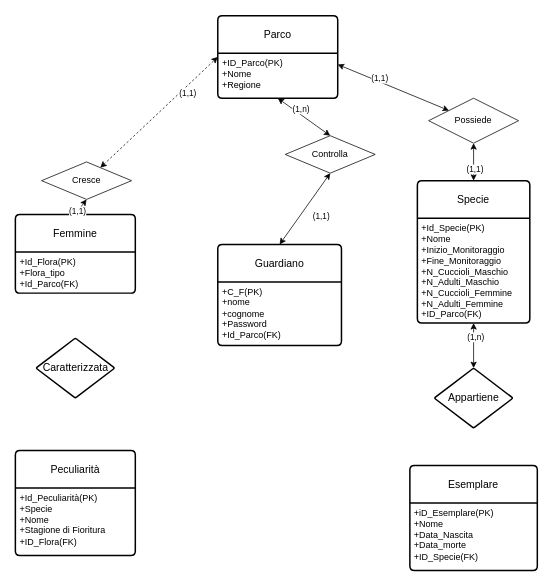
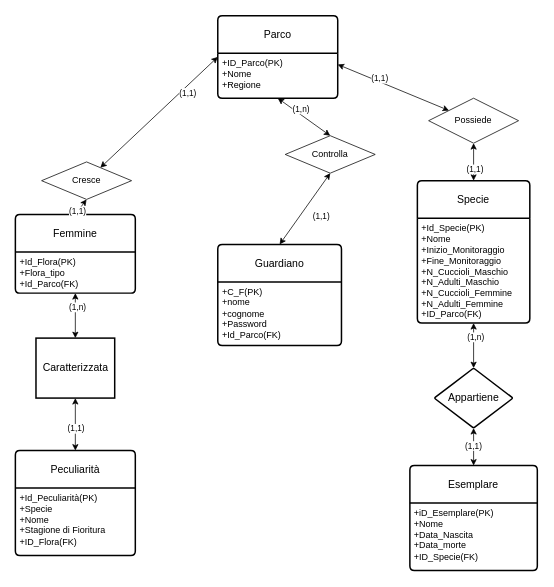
(159, 112) -> (159, 112)
none -> (75, 316)
(75, 368) -> (75, 368)
none -> (75, 424)
none -> (474, 446)
